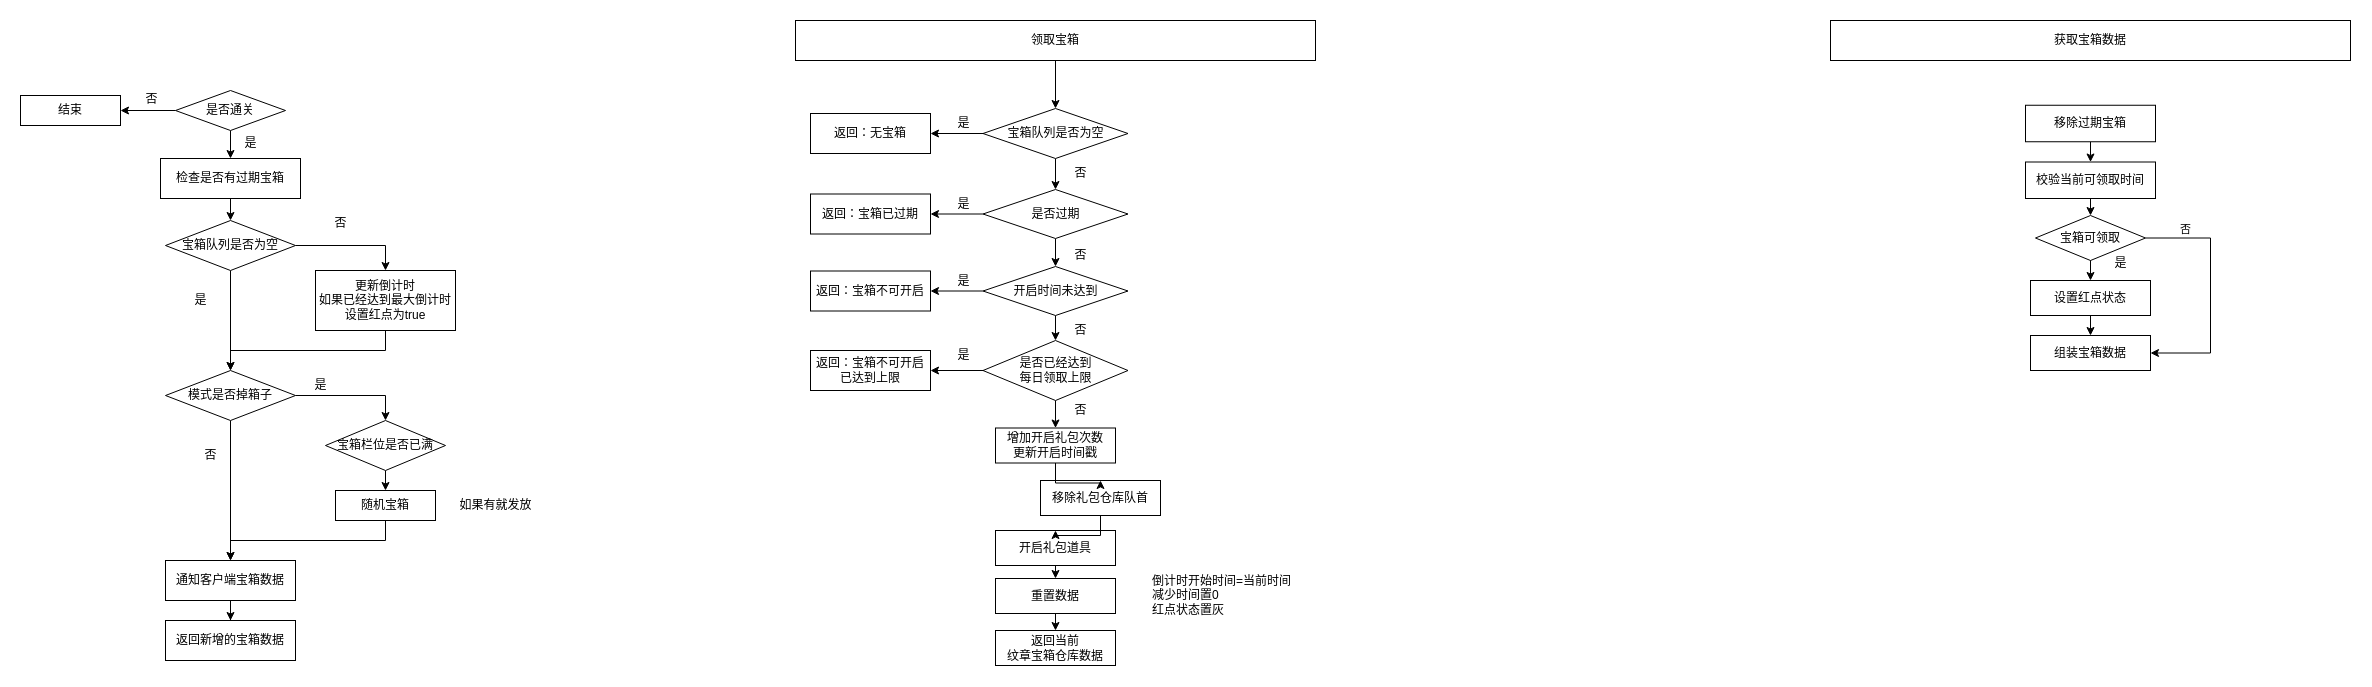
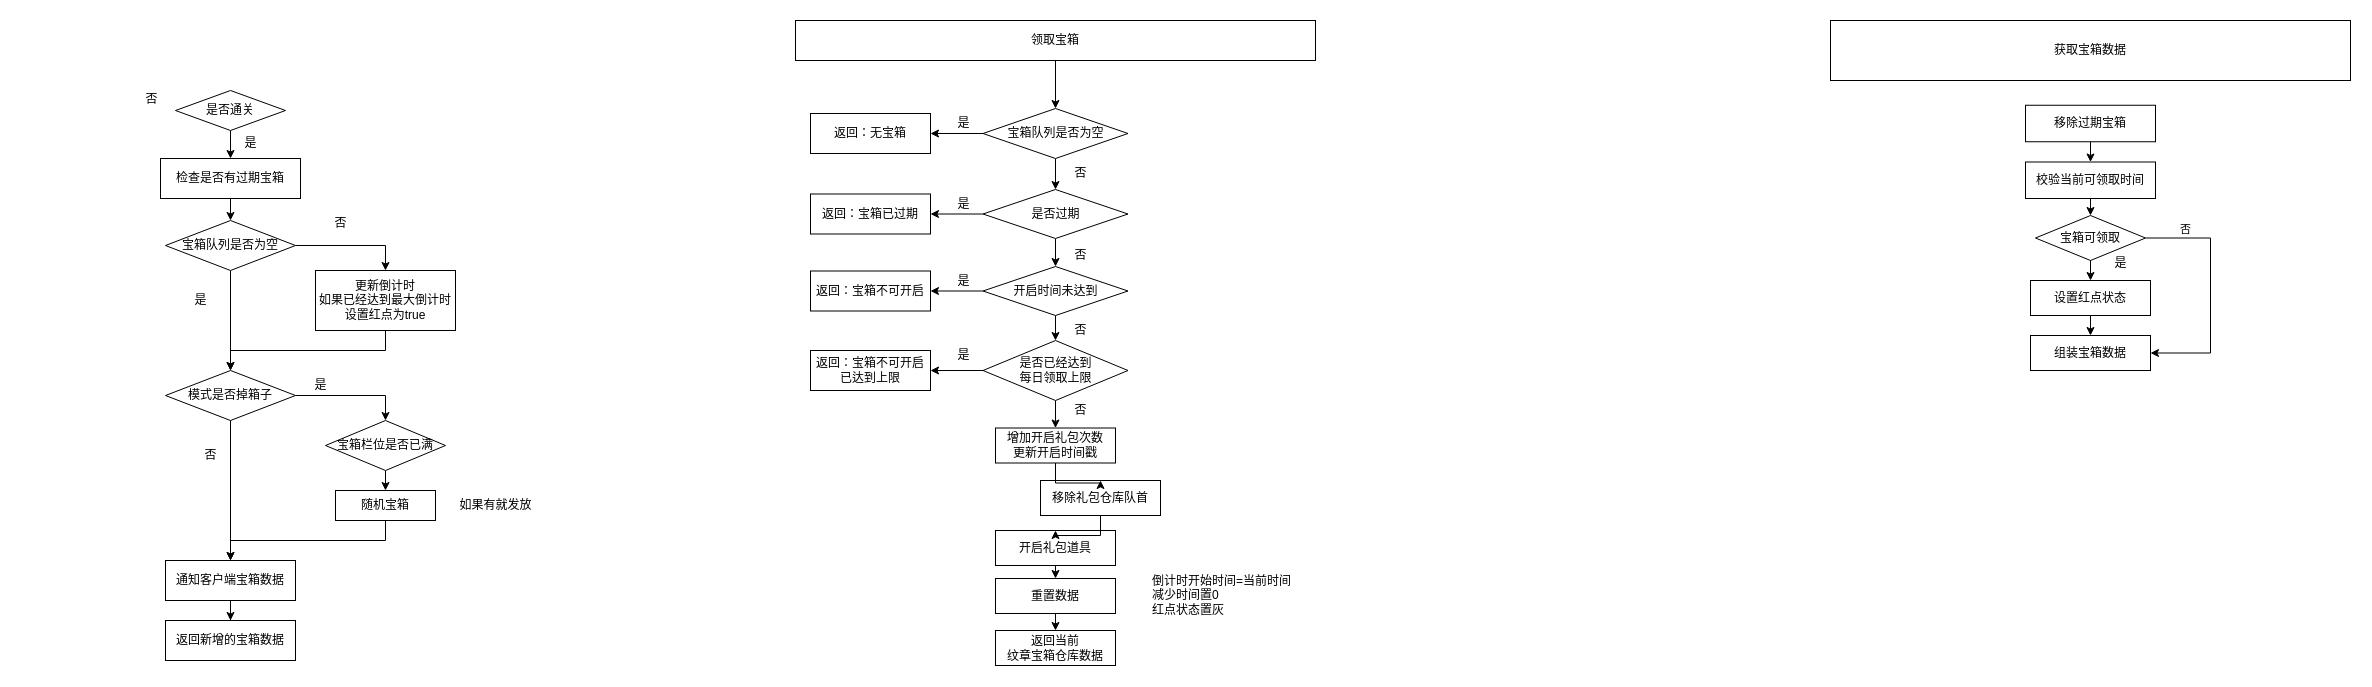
(2091, 41) -> (2091, 51)
(71, 111) -> none
(151, 111) -> none
